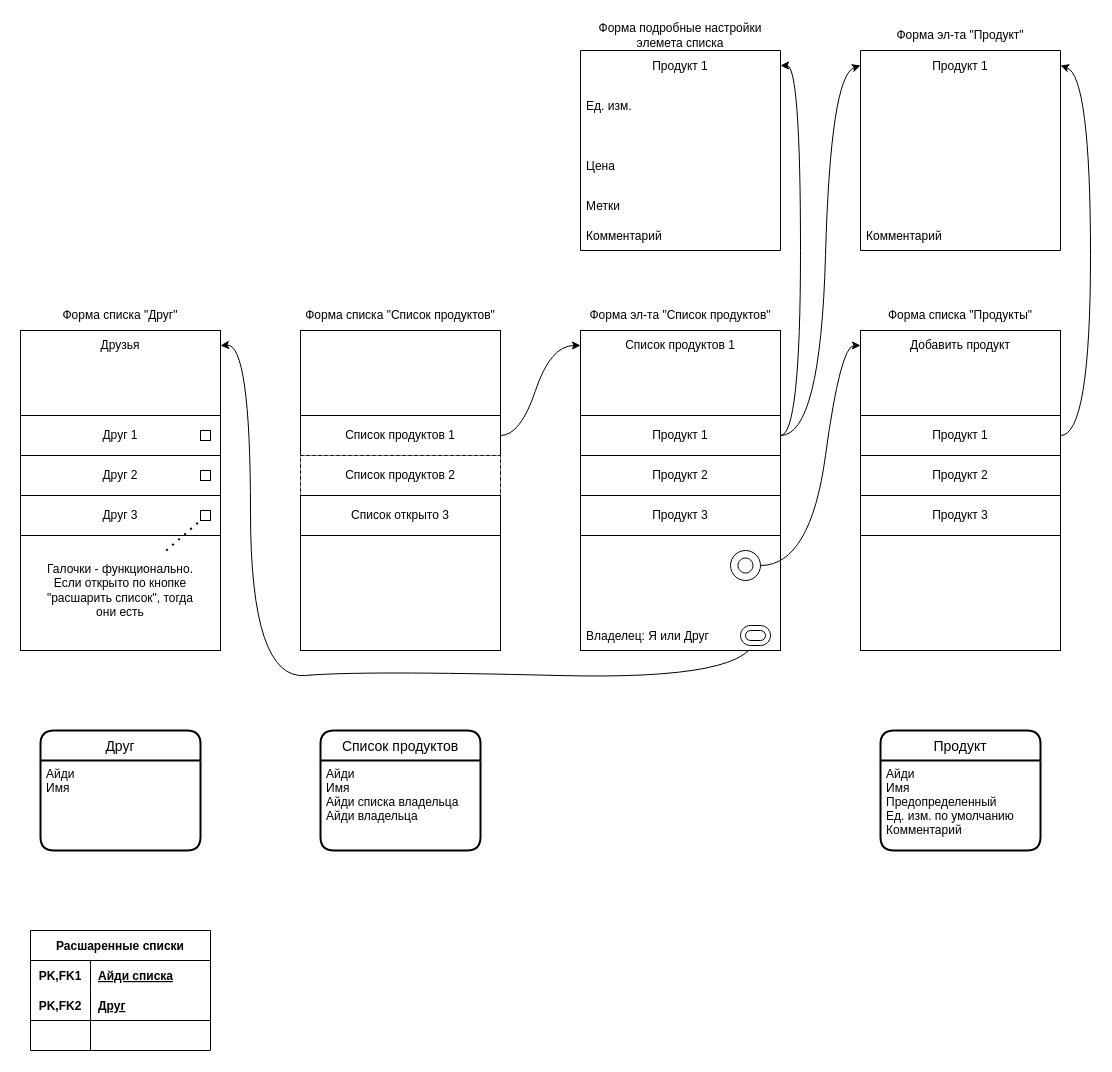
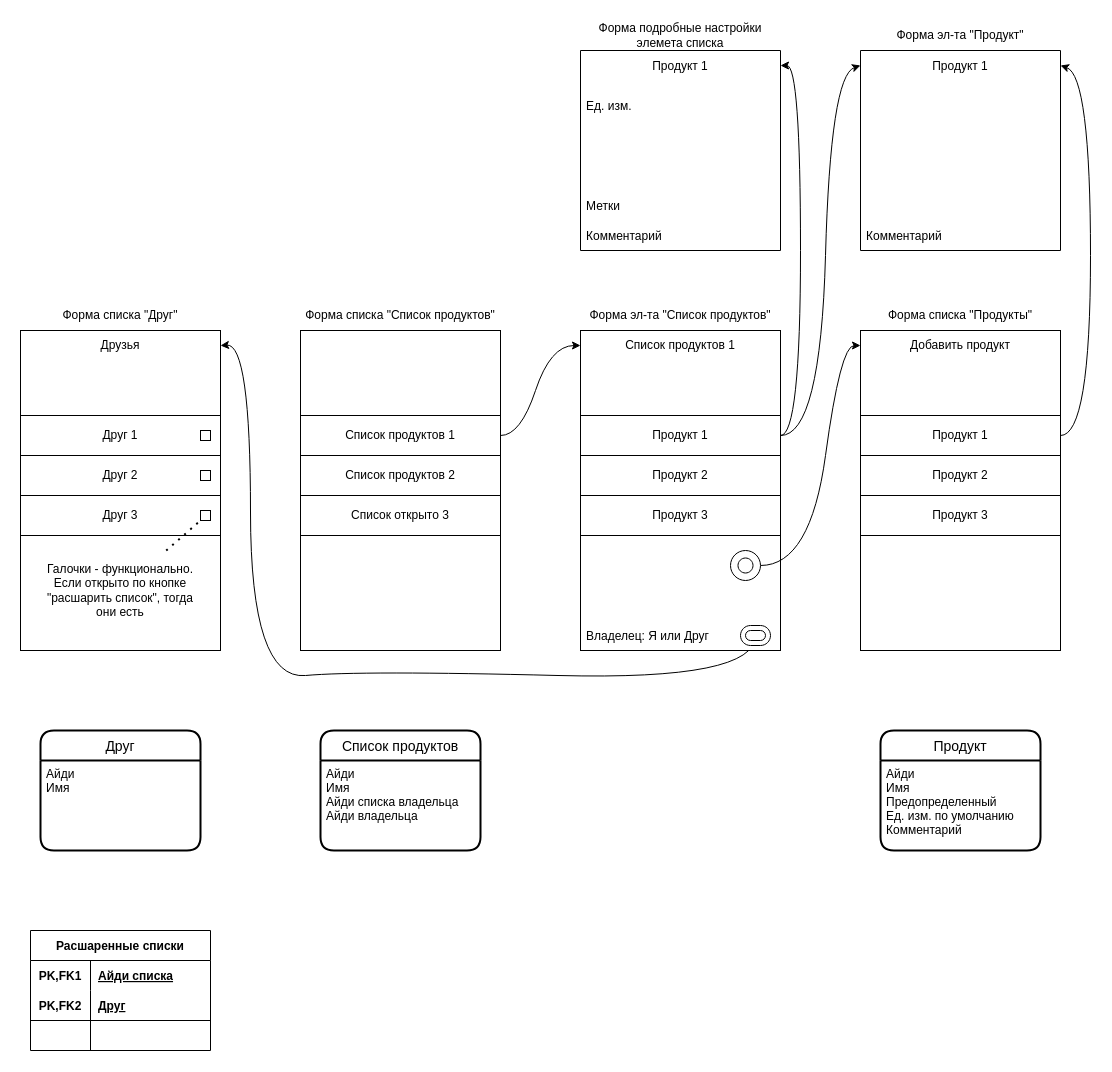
(681, 166) -> none
(401, 476) -> (401, 476)
